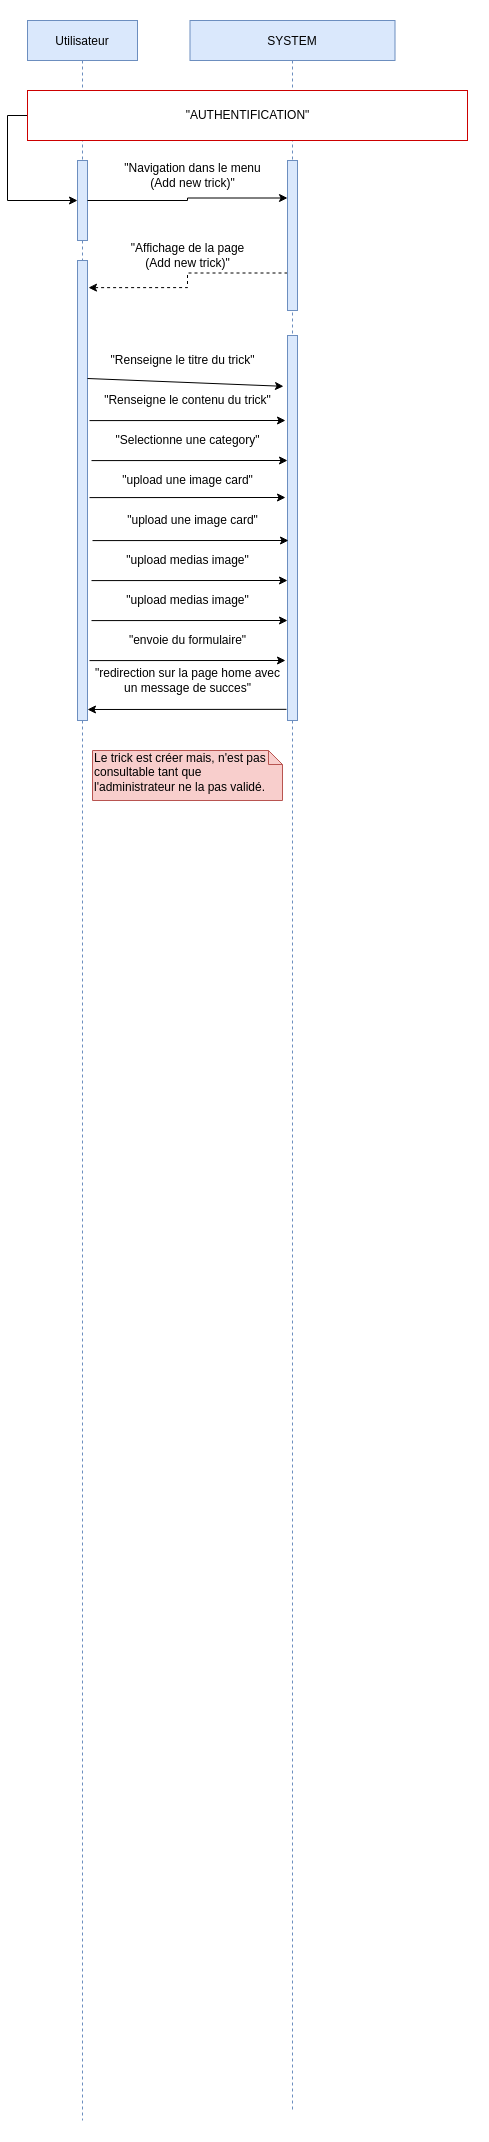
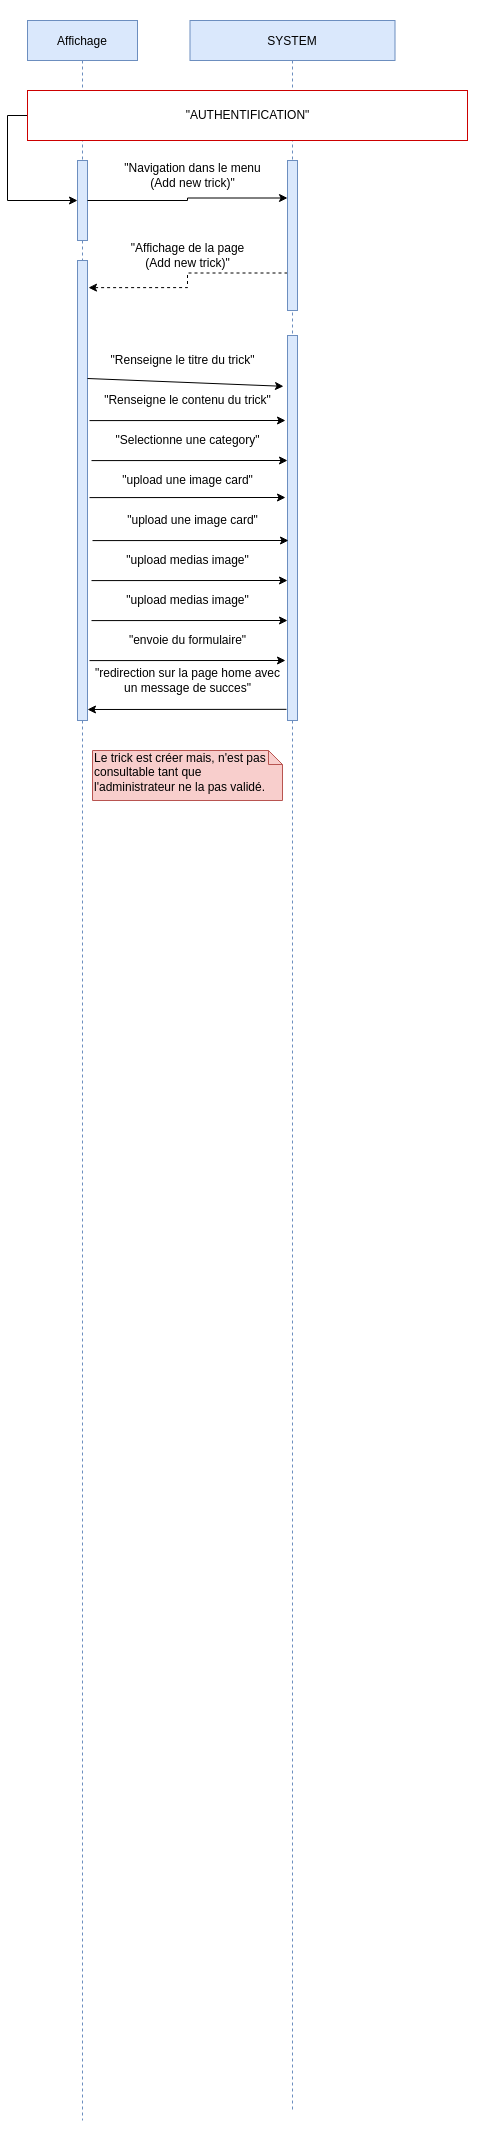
(82, 41) -> (82, 41)
